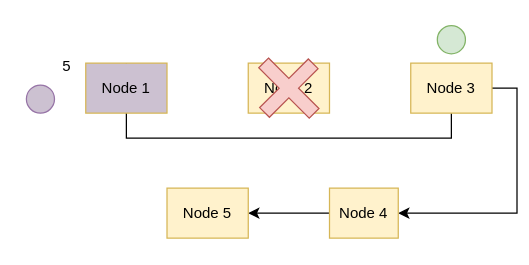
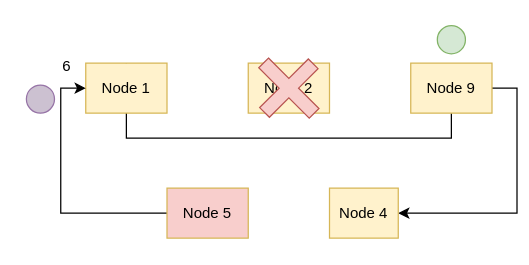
(67, 67) -> (67, 67)
(126, 88) -> (126, 88)
(451, 88) -> (451, 88)
none -> (61, 195)
(208, 213) -> (208, 213)
(293, 213) -> none
